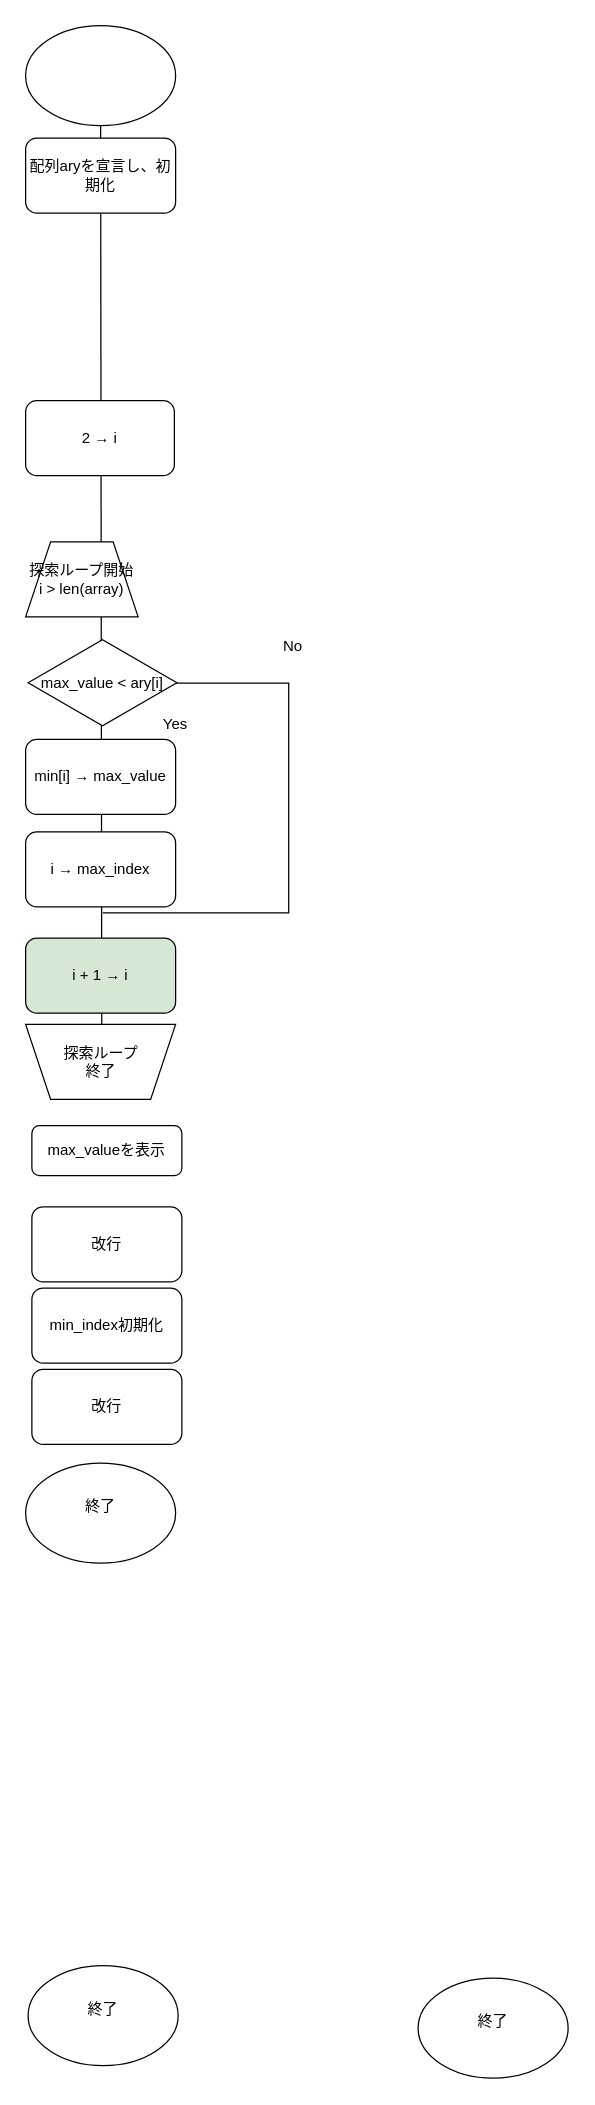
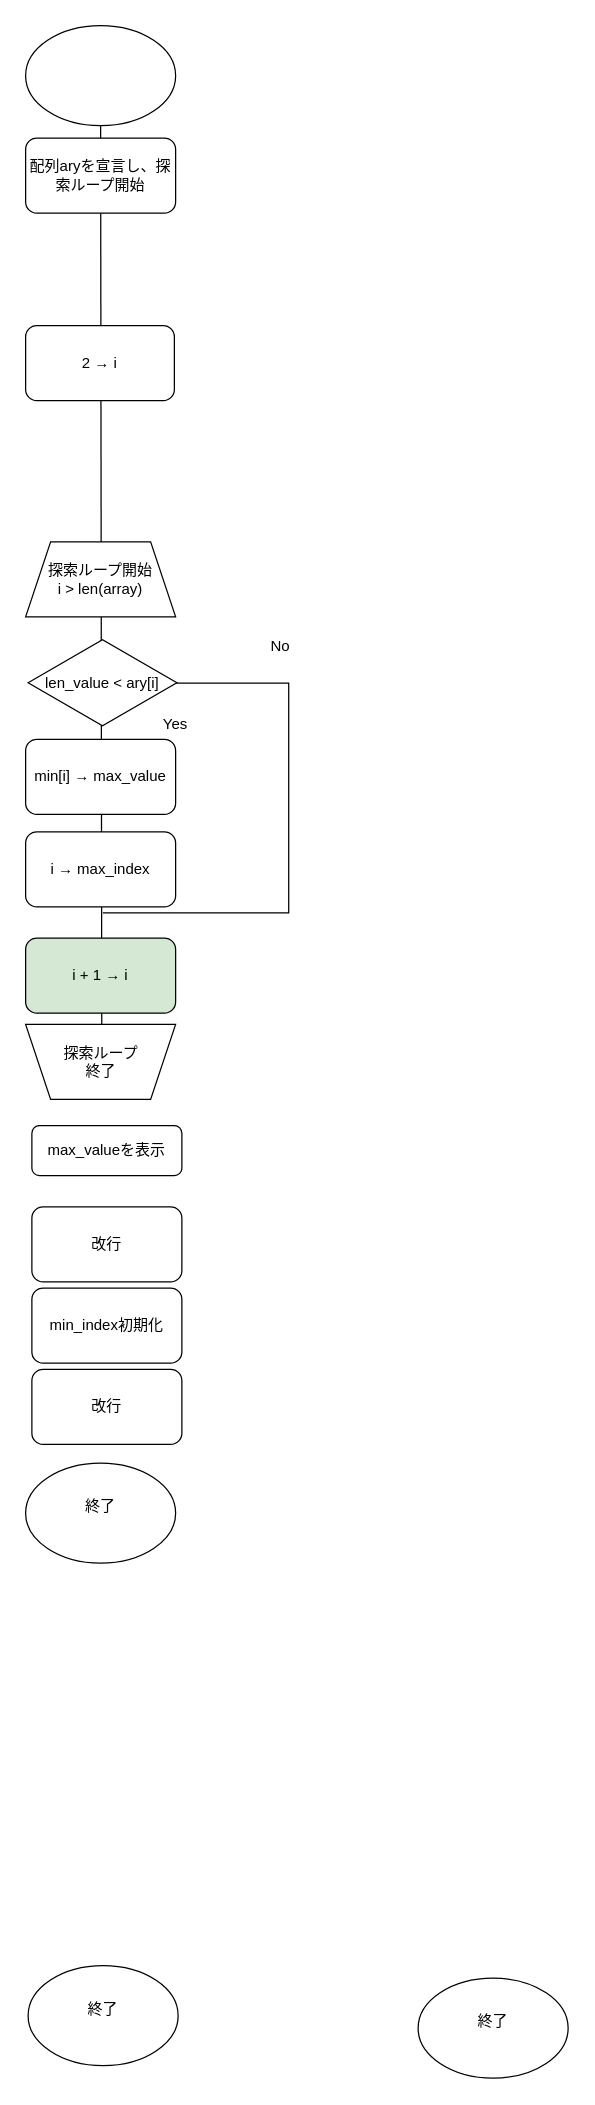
(101, 176) -> (101, 176)
(100, 438) -> (100, 363)
(82, 579) -> (101, 579)
(293, 647) -> (281, 647)
(103, 683) -> (103, 683)
